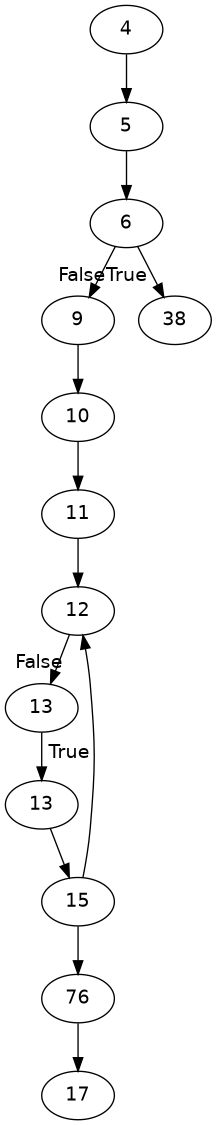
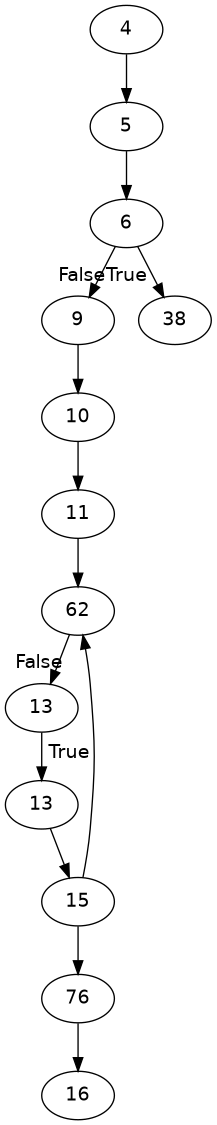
(78, 611) -> (78, 611)
(78, 1096) -> (78, 1096)
